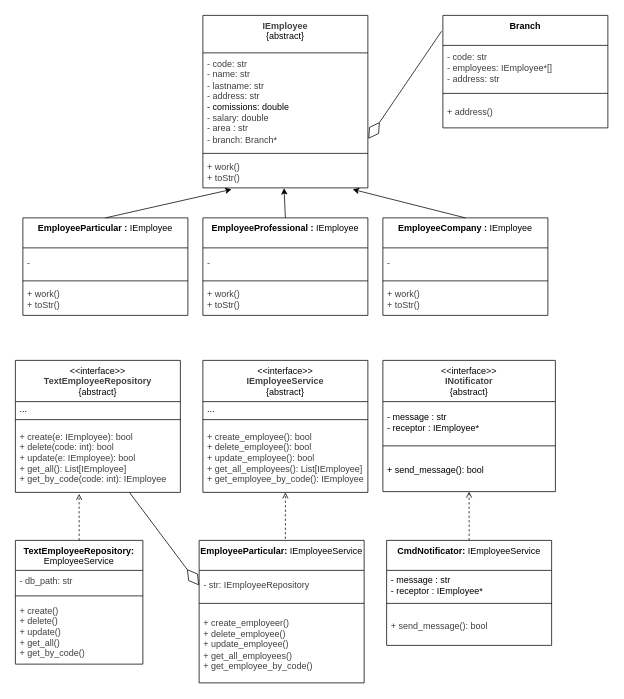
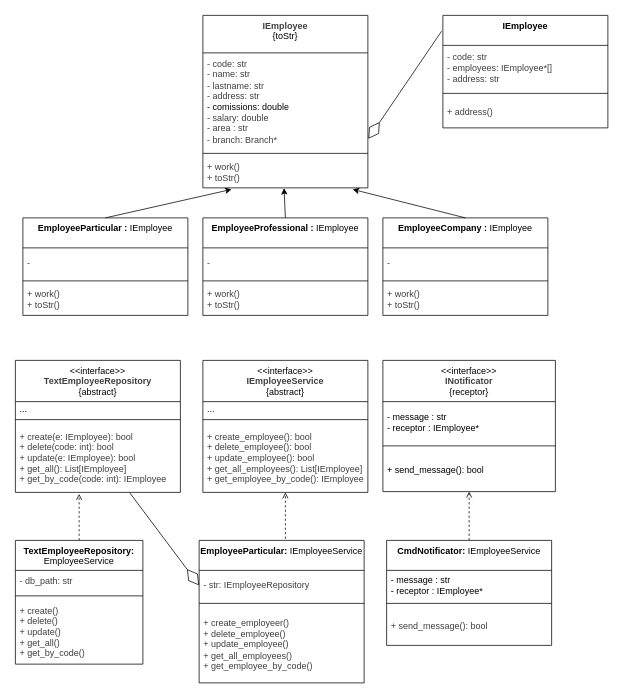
(525, 26) -> (525, 26)
(285, 31) -> (285, 31)
(469, 382) -> (469, 382)
